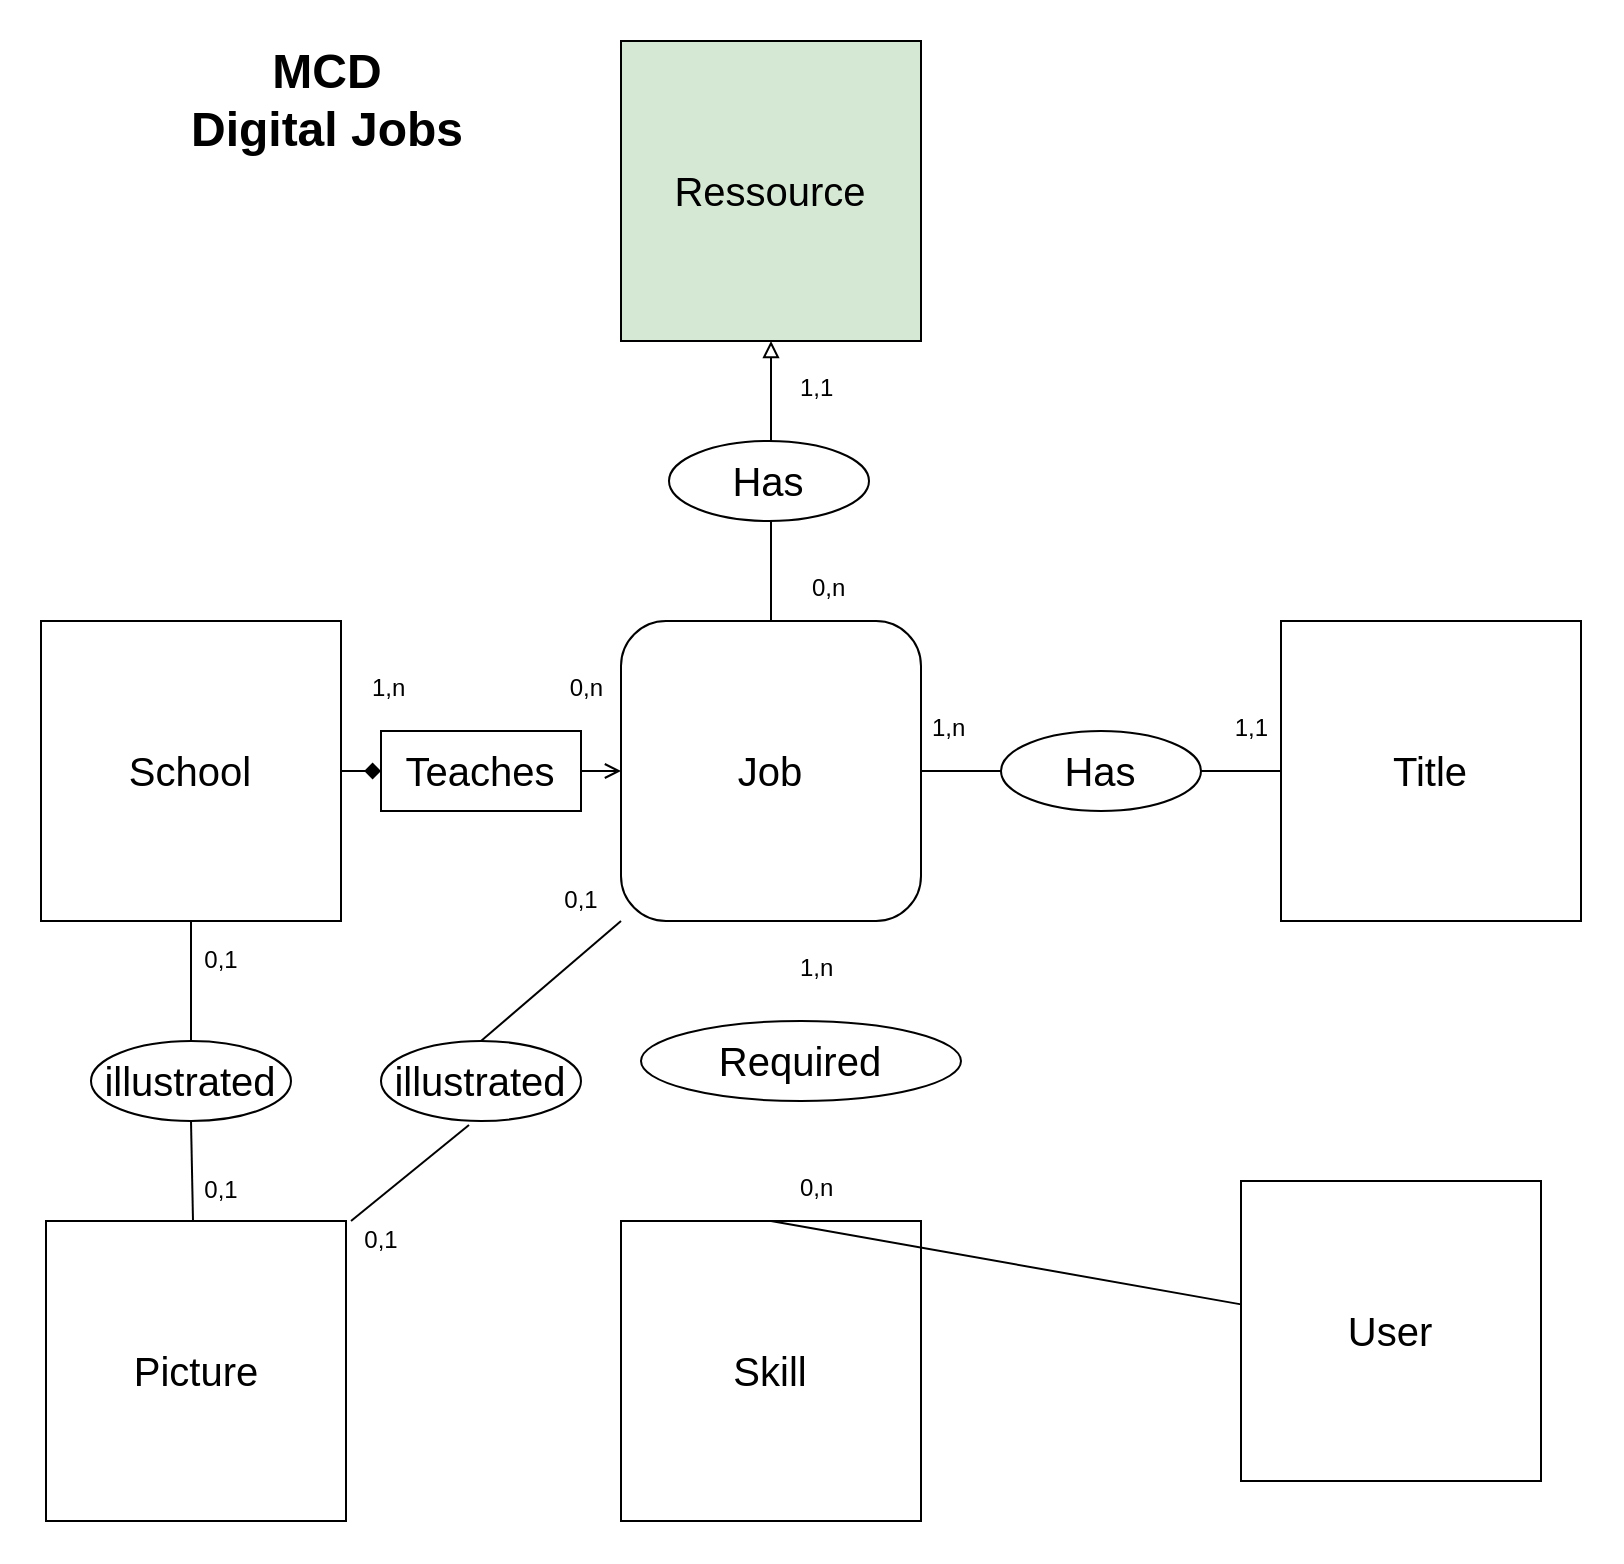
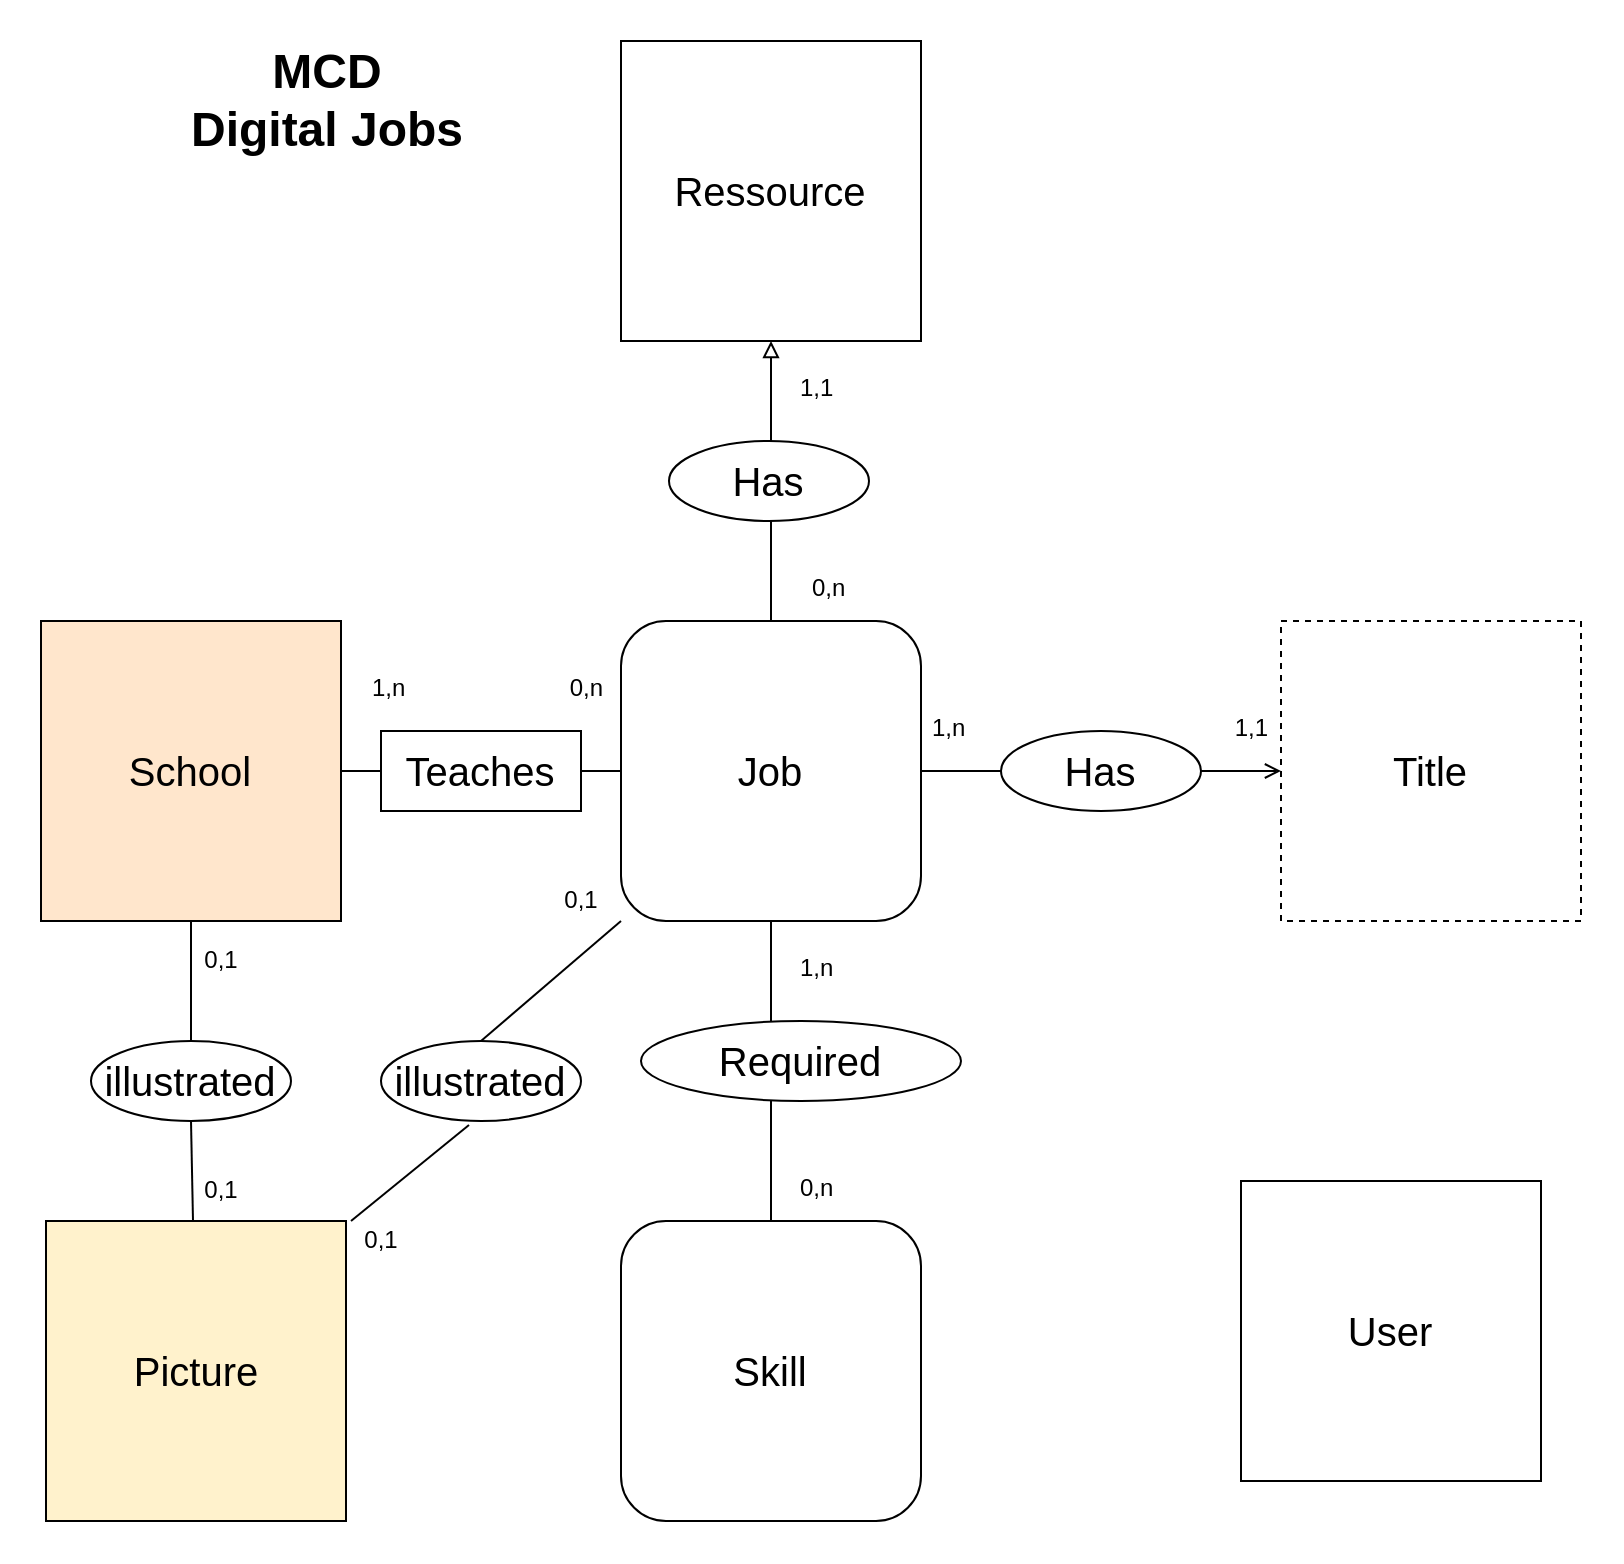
(771, 191) -> (771, 191)
(191, 771) -> (191, 771)
(365, 771) -> (372, 771)
(612, 771) -> (614, 771)
(1275, 771) -> (1273, 771)
(1431, 771) -> (1431, 771)
(1006, 1263) -> (771, 1160)
(196, 1371) -> (196, 1371)
(771, 1371) -> (771, 1371)
